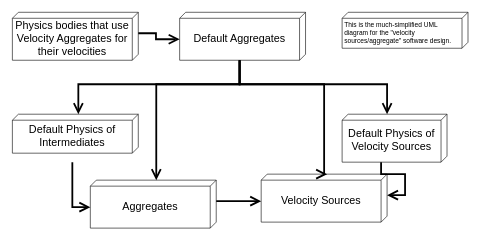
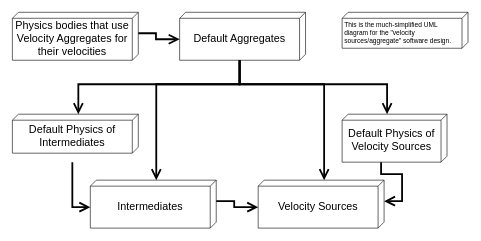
(324, 198) -> (321, 204)
(150, 207) -> (150, 207)
